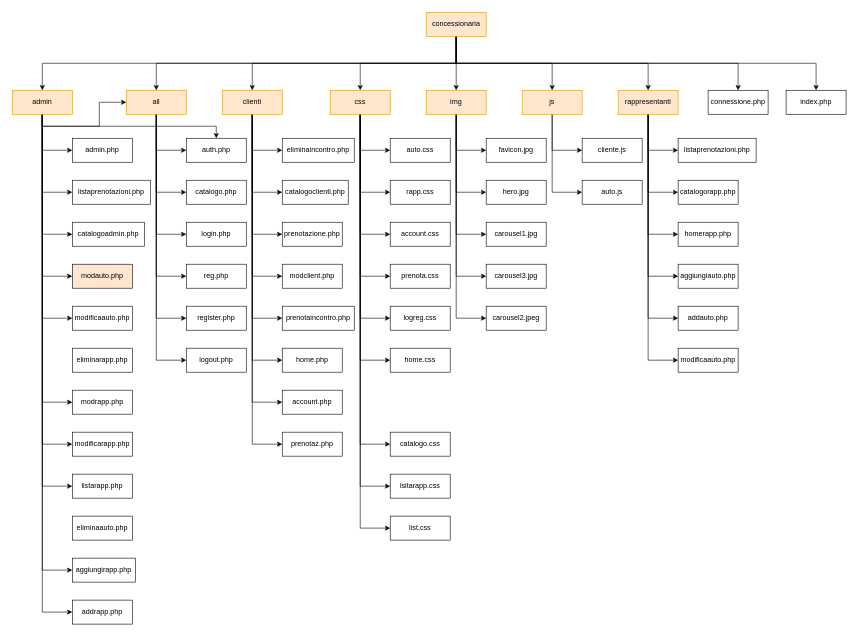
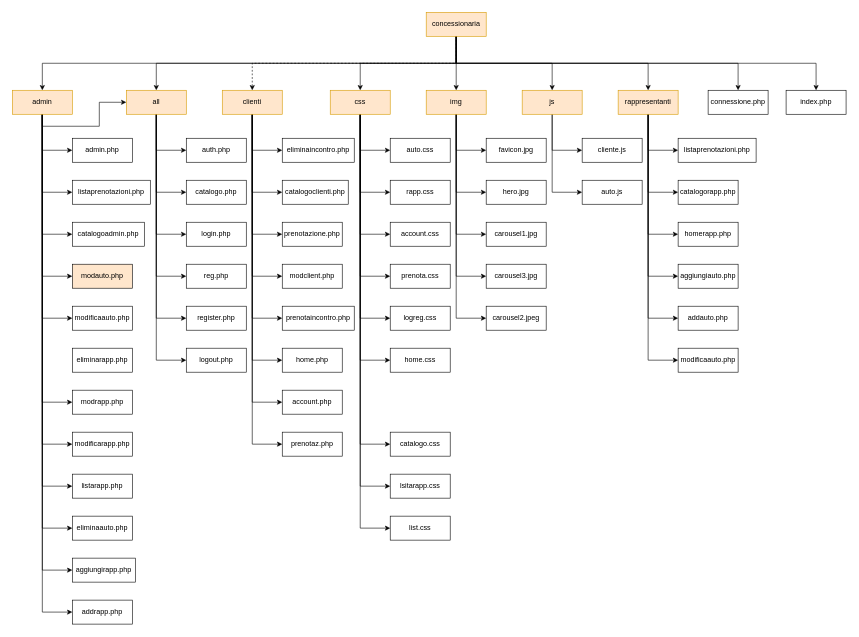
(252, 75) -> (252, 75)
(216, 128) -> (66, 528)
